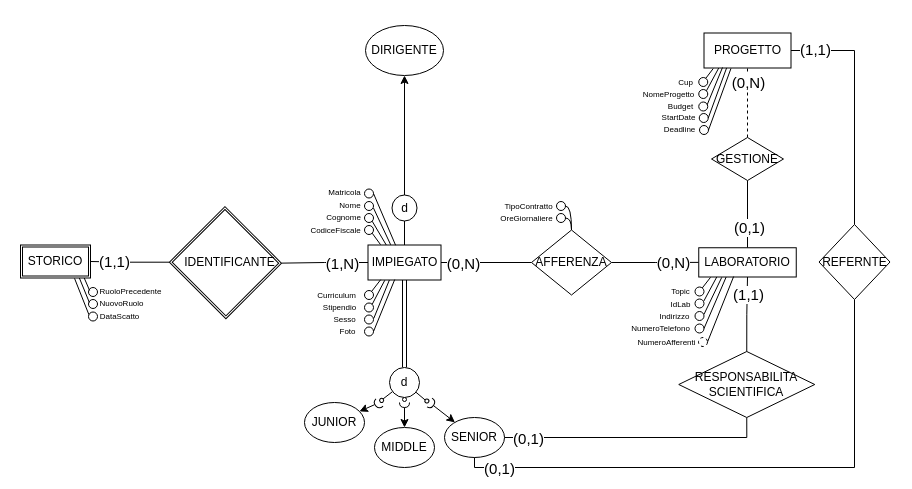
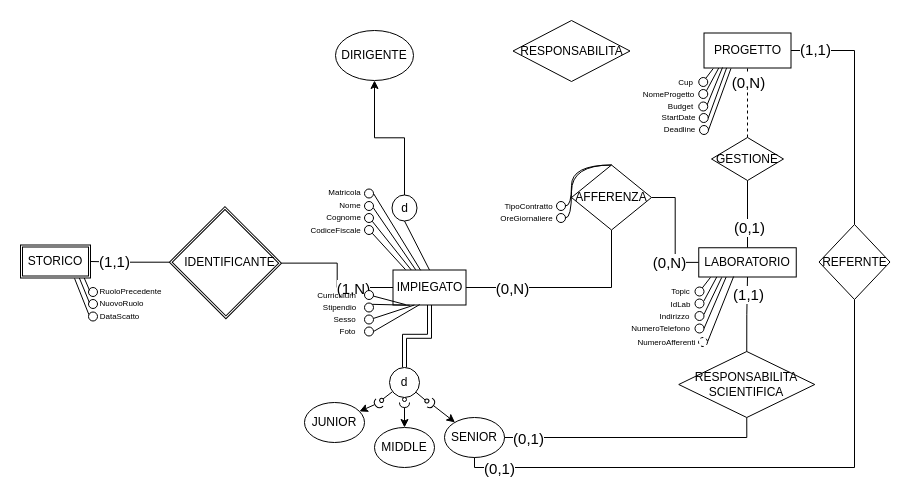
(405, 51) -> (375, 56)
none -> (572, 51)
(405, 263) -> (430, 288)
(572, 263) -> (612, 198)
